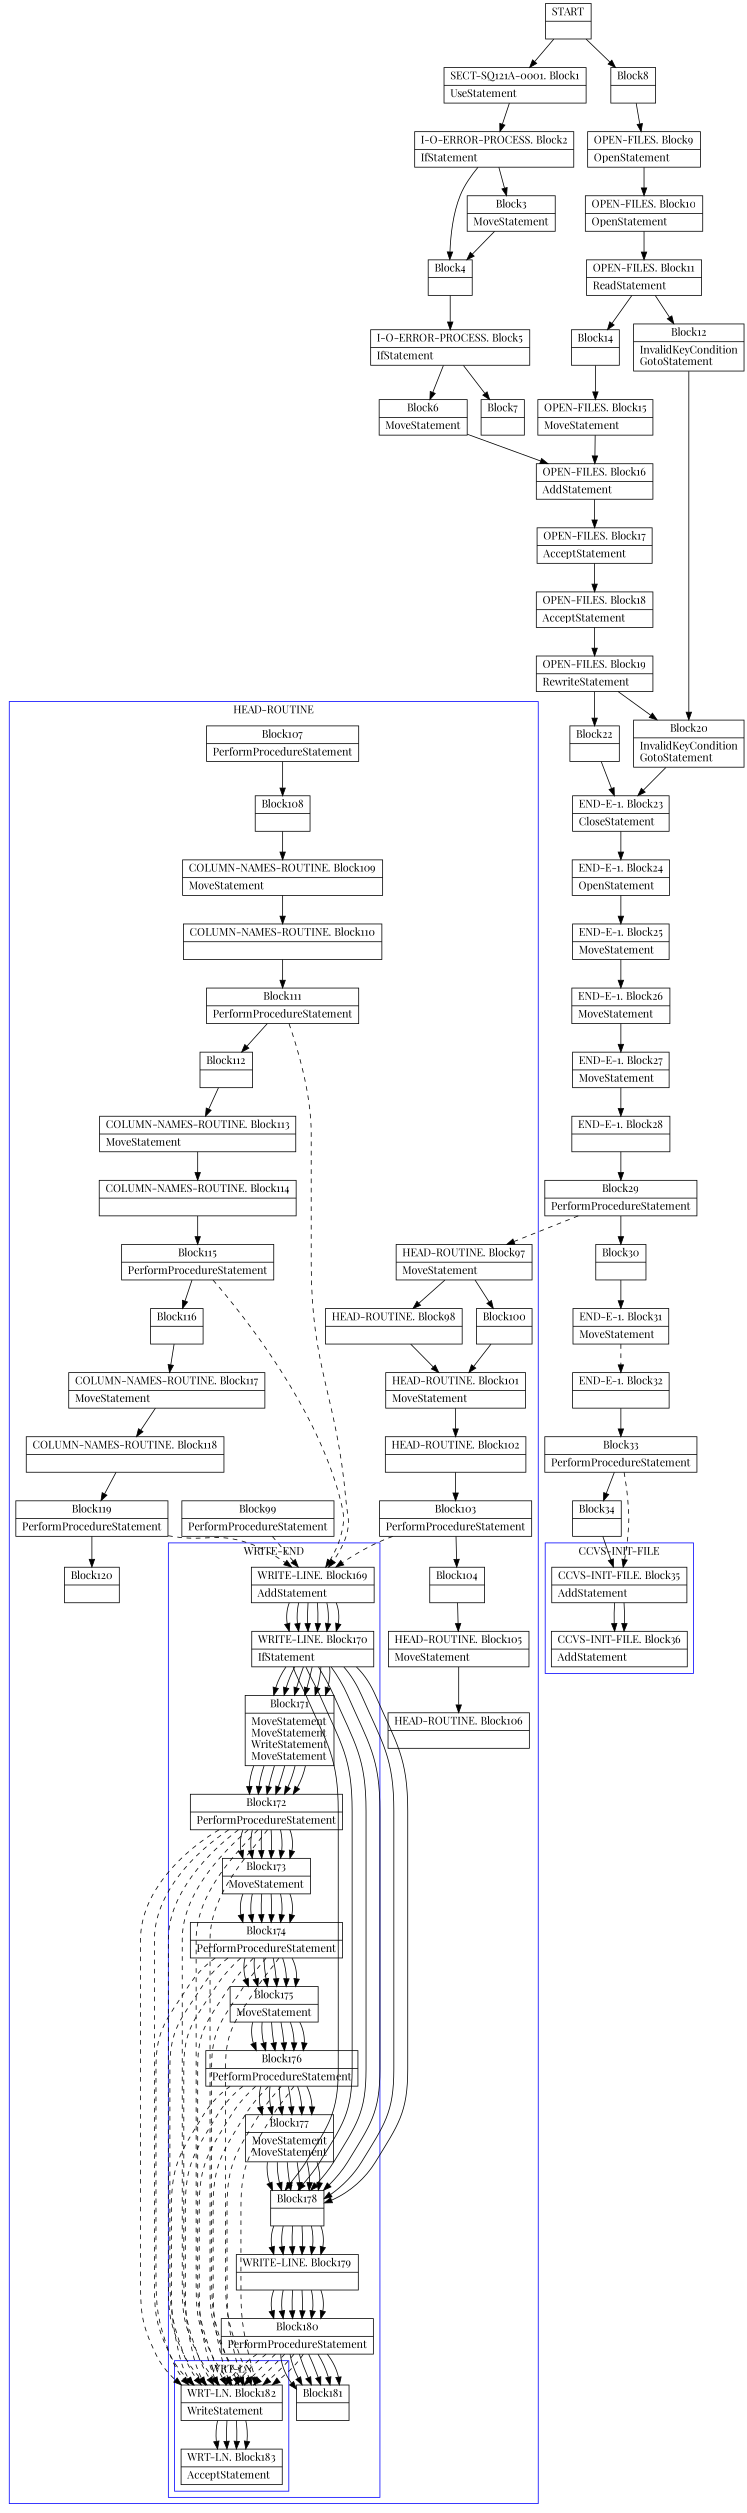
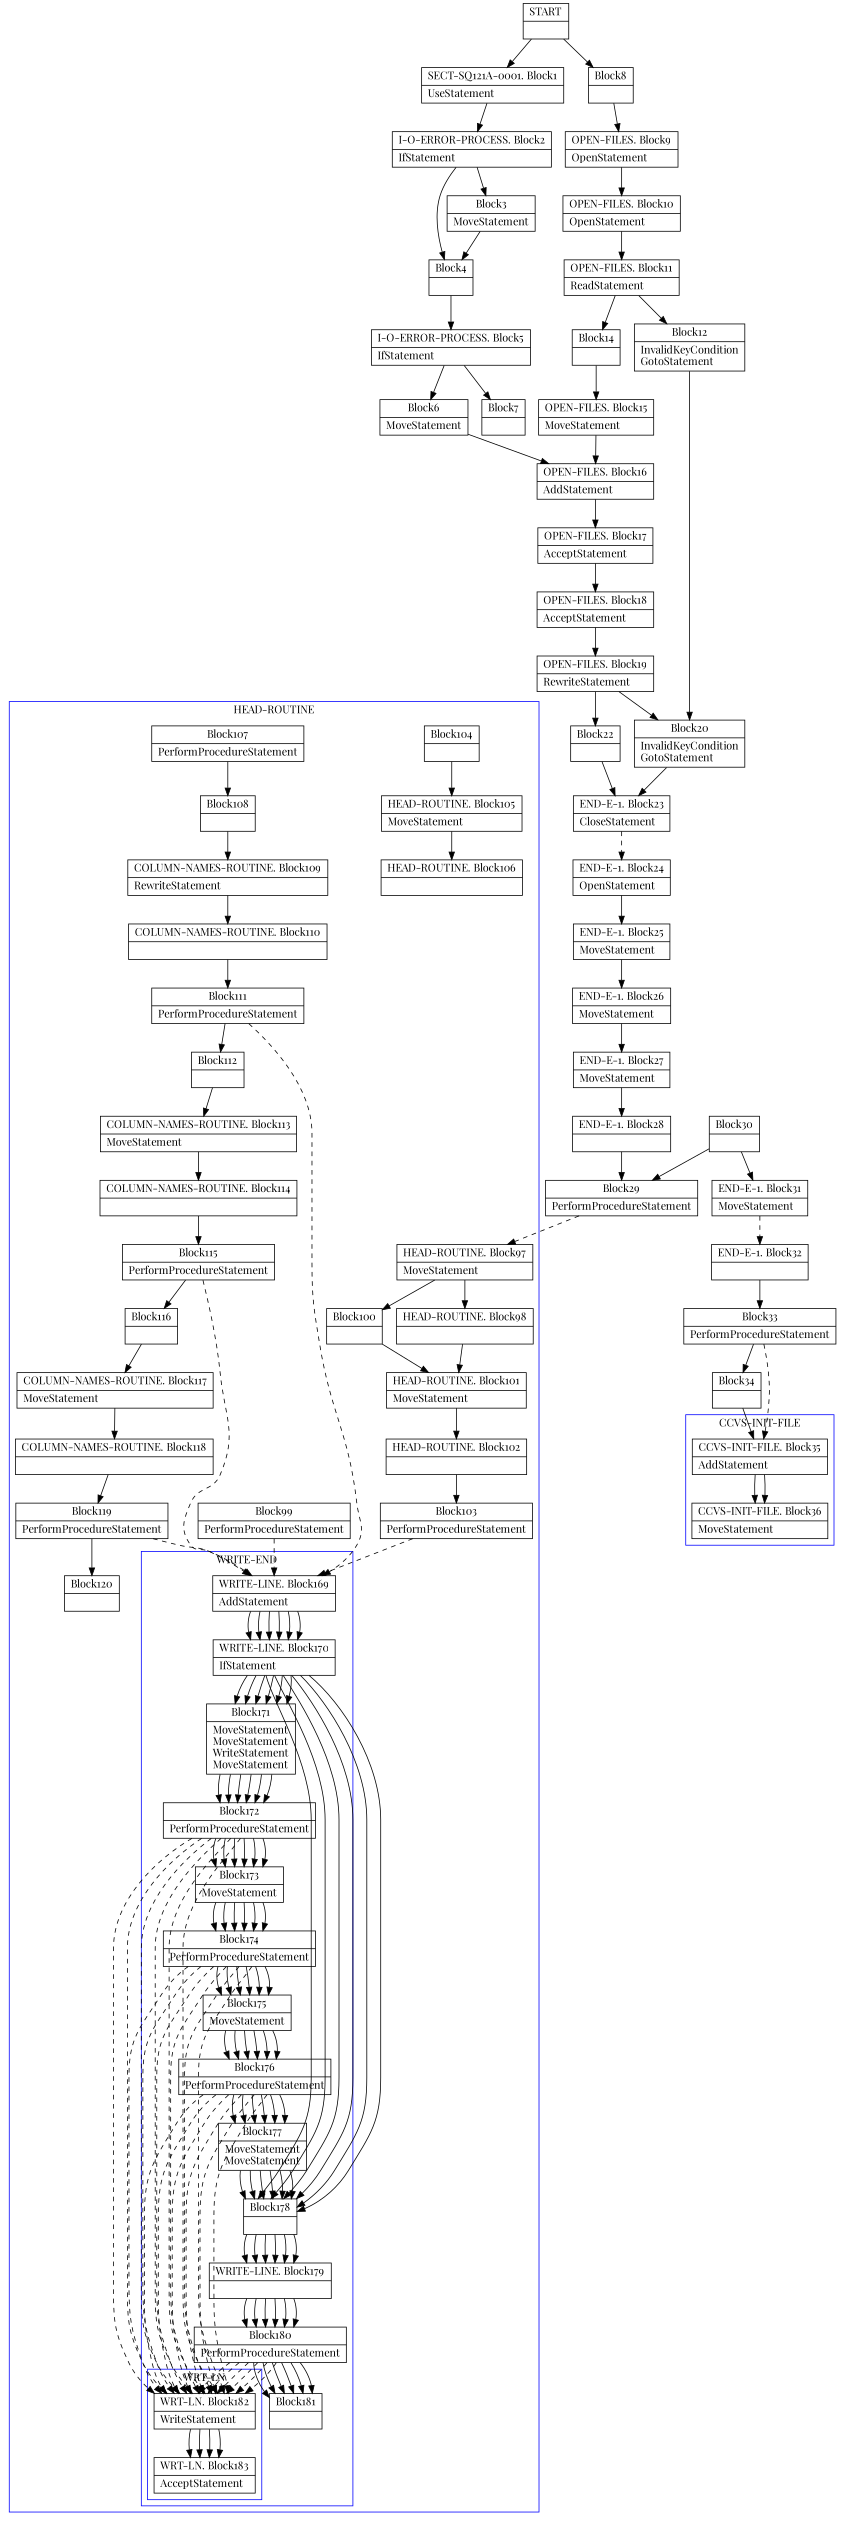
(621, 842) -> (622, 842)
(227, 886) -> (178, 886)
(621, 1226) -> (684, 1163)
(456, 1548) -> none
(593, 1658) -> (736, 1529)
